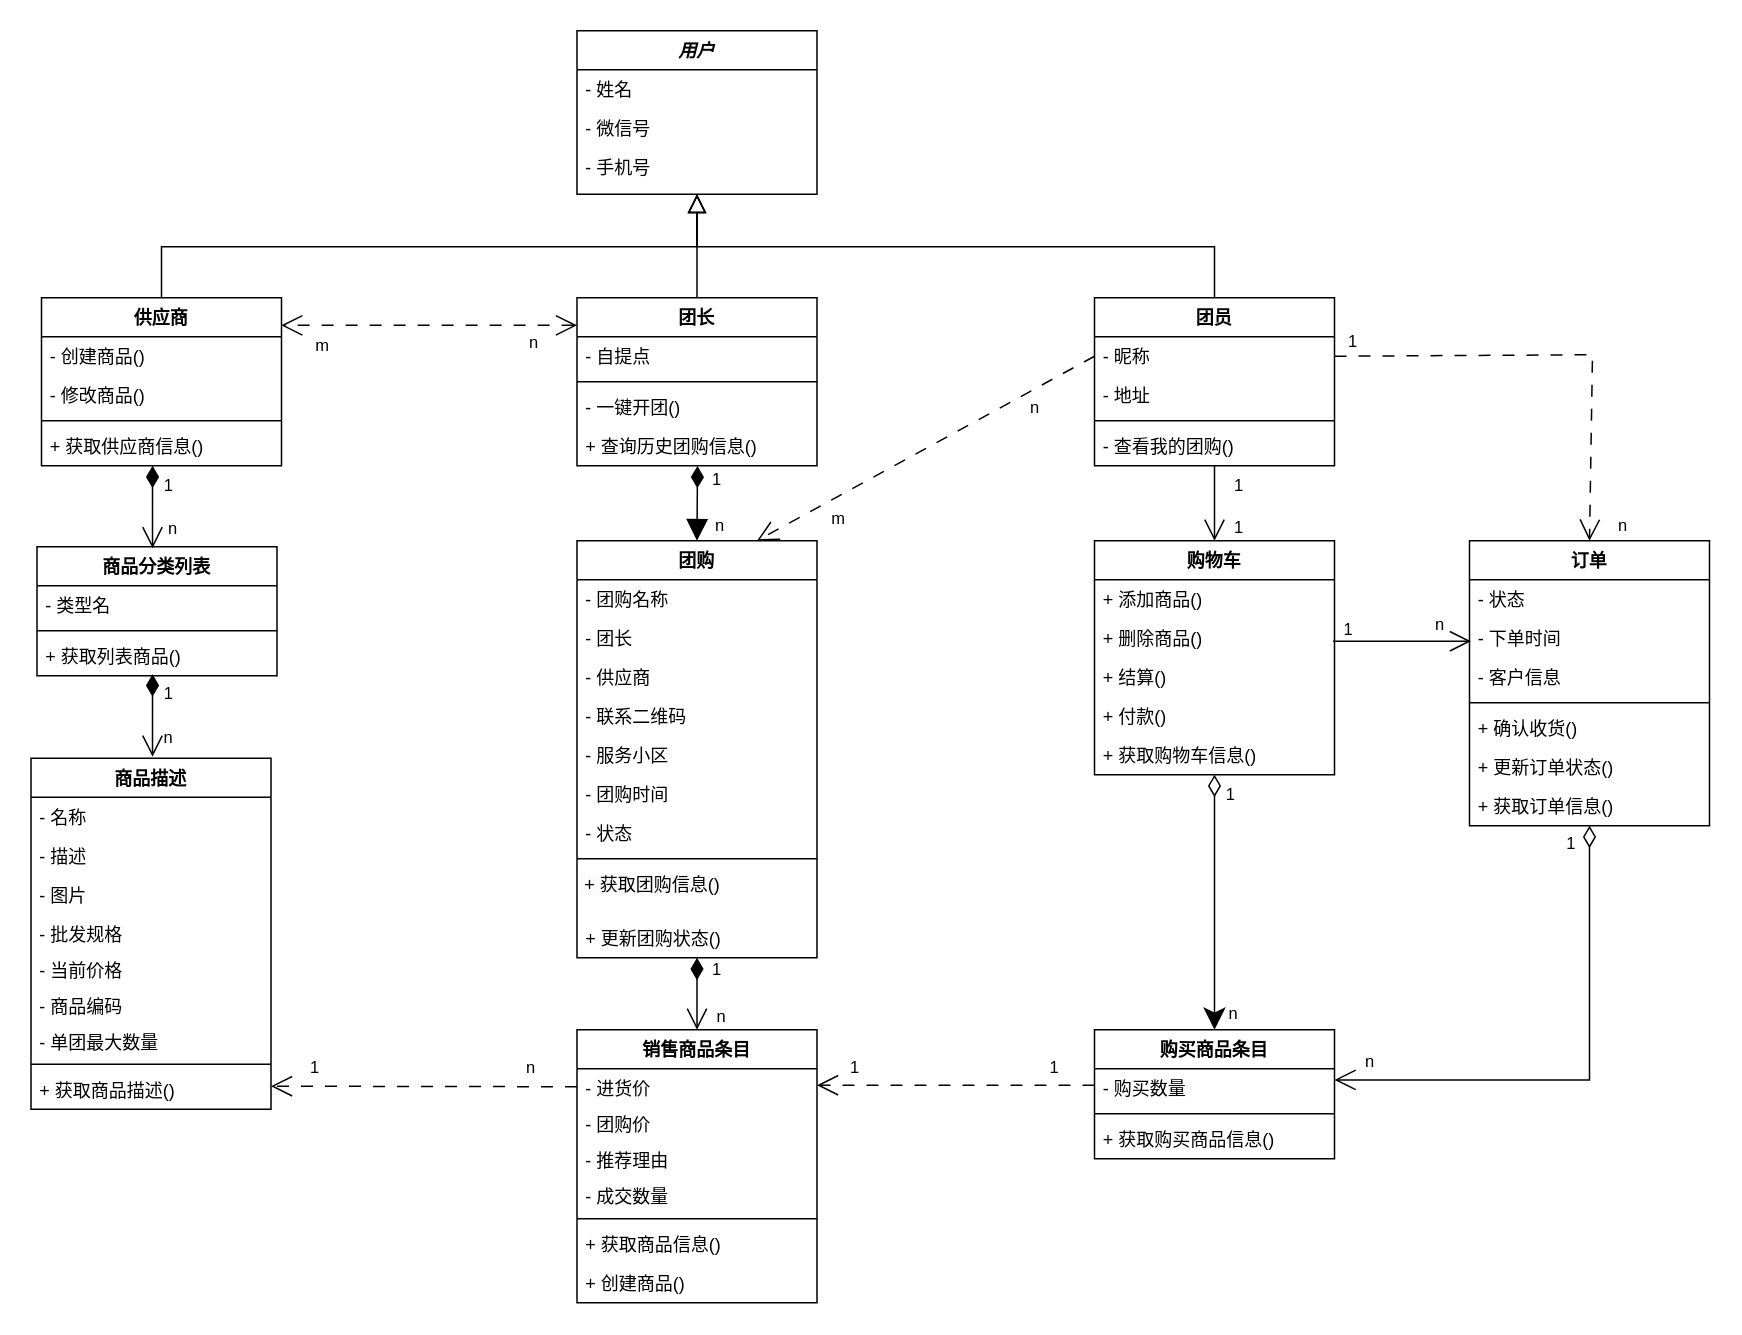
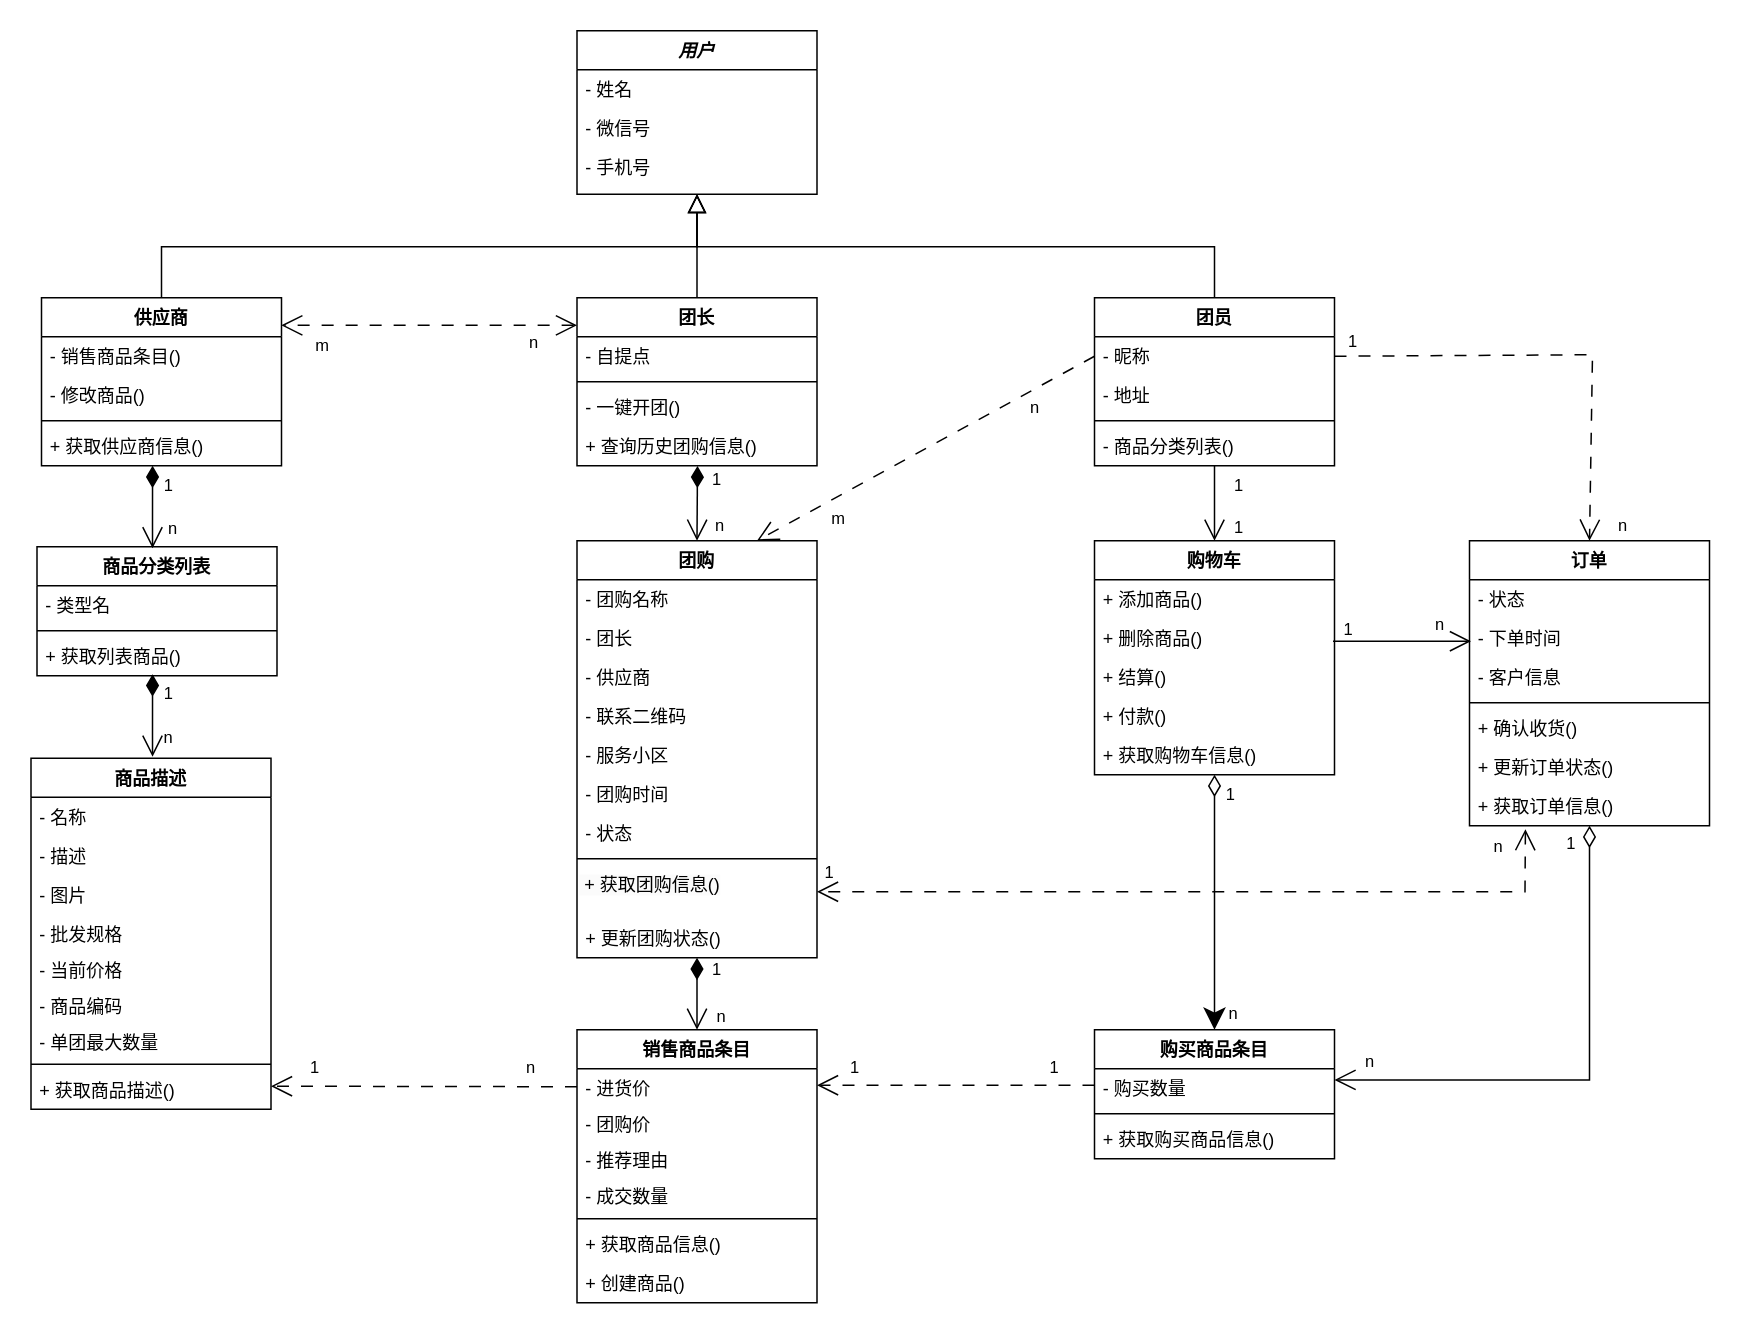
(103, 357) -> (121, 357)
(1175, 448) -> (1175, 448)
(697, 518) -> (697, 526)
none -> (831, 892)
